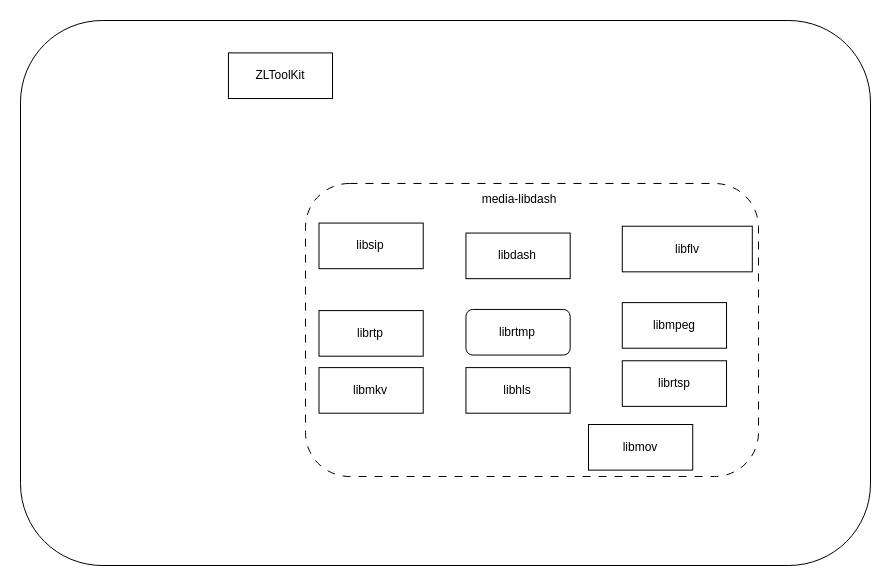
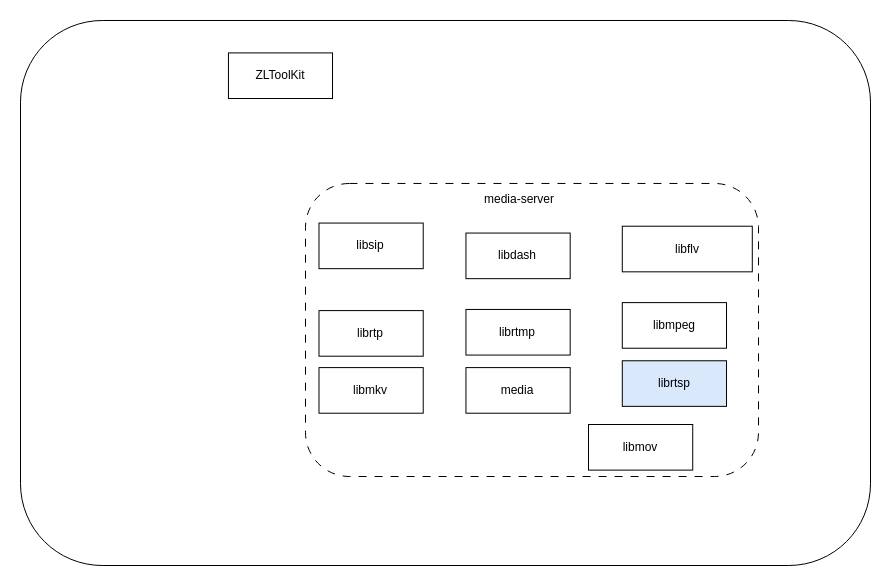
(520, 200) -> (520, 200)
(518, 332) -> (518, 332)
(674, 384) -> (674, 384)
(518, 391) -> (518, 391)
